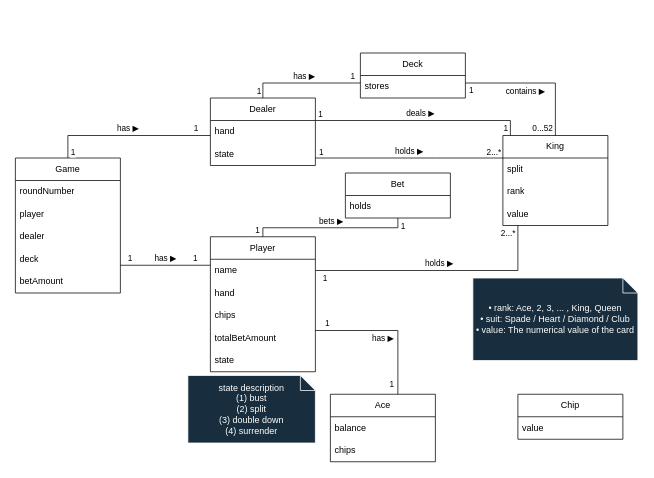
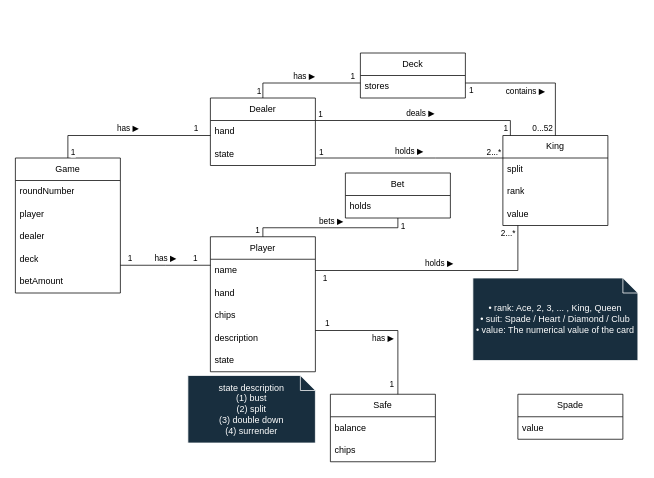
(249, 338) -> (240, 338)
(383, 405) -> (383, 405)
(570, 405) -> (570, 405)
